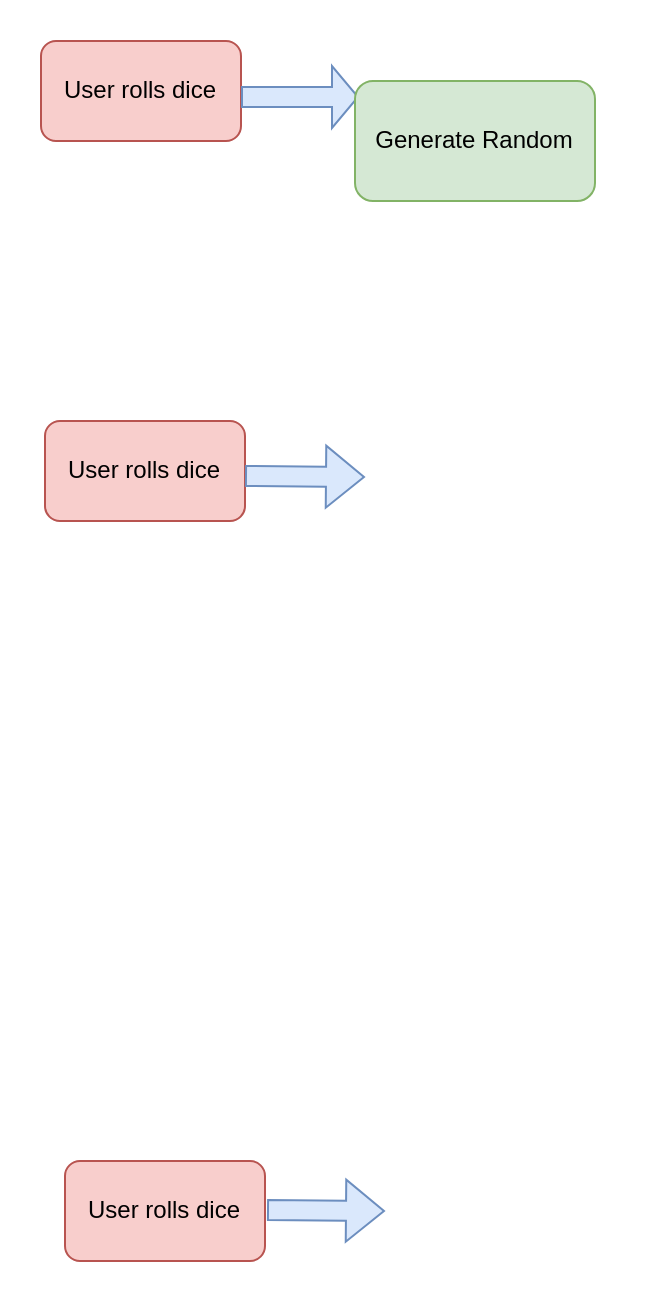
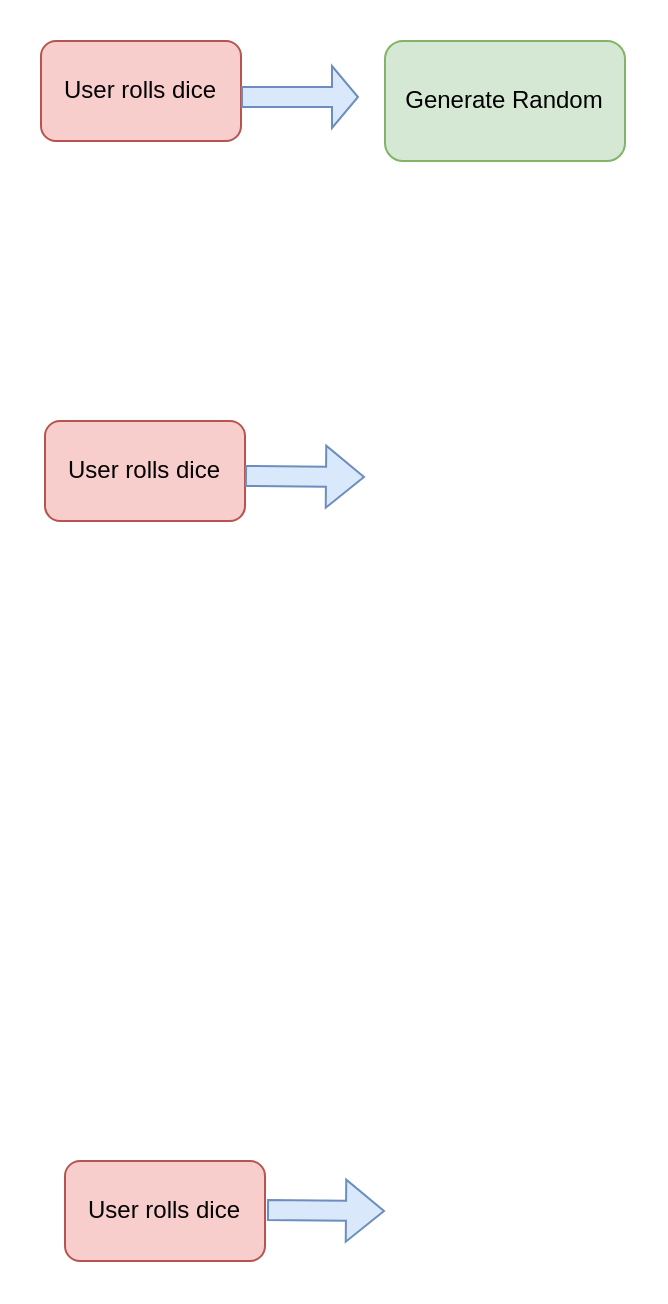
(475, 141) -> (505, 101)
